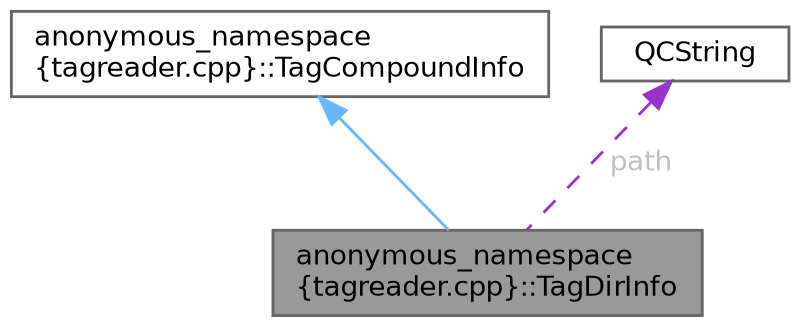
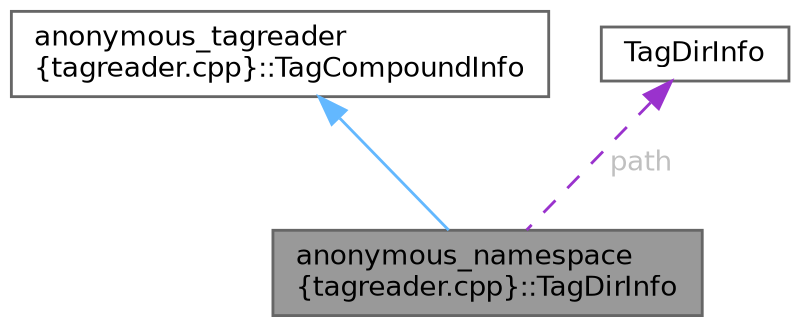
(280, 54) -> (280, 54)
(695, 54) -> (695, 54)
